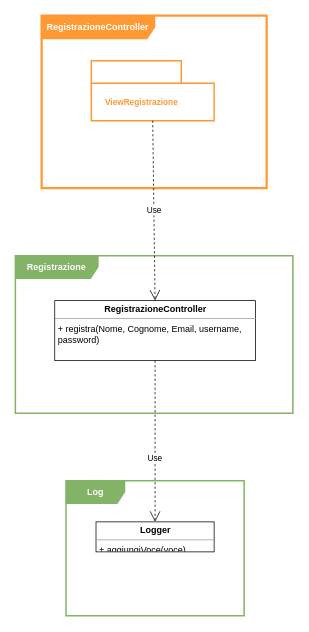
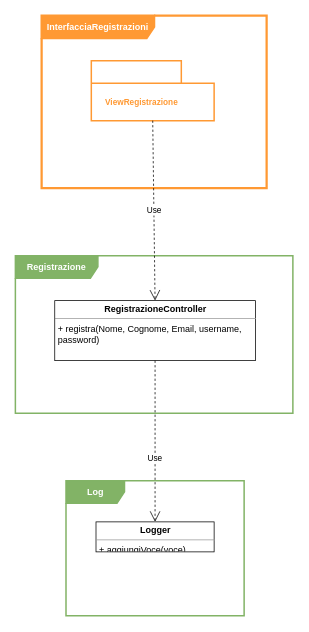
(98, 27) -> (98, 27)
